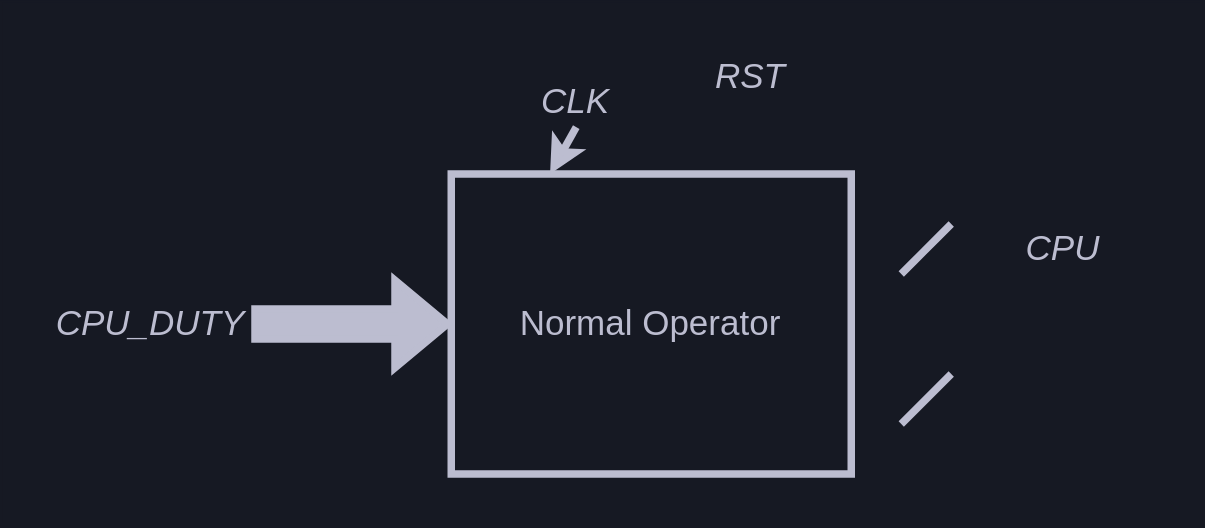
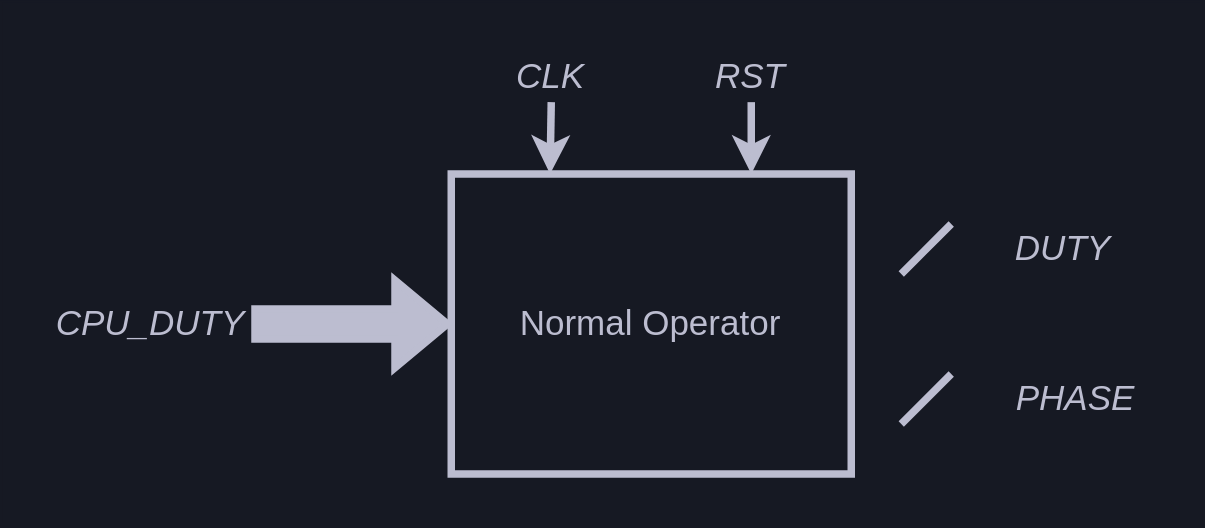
(576, 102) -> (551, 77)
none -> (751, 125)
(1064, 249) -> (1064, 249)
none -> (1076, 399)
